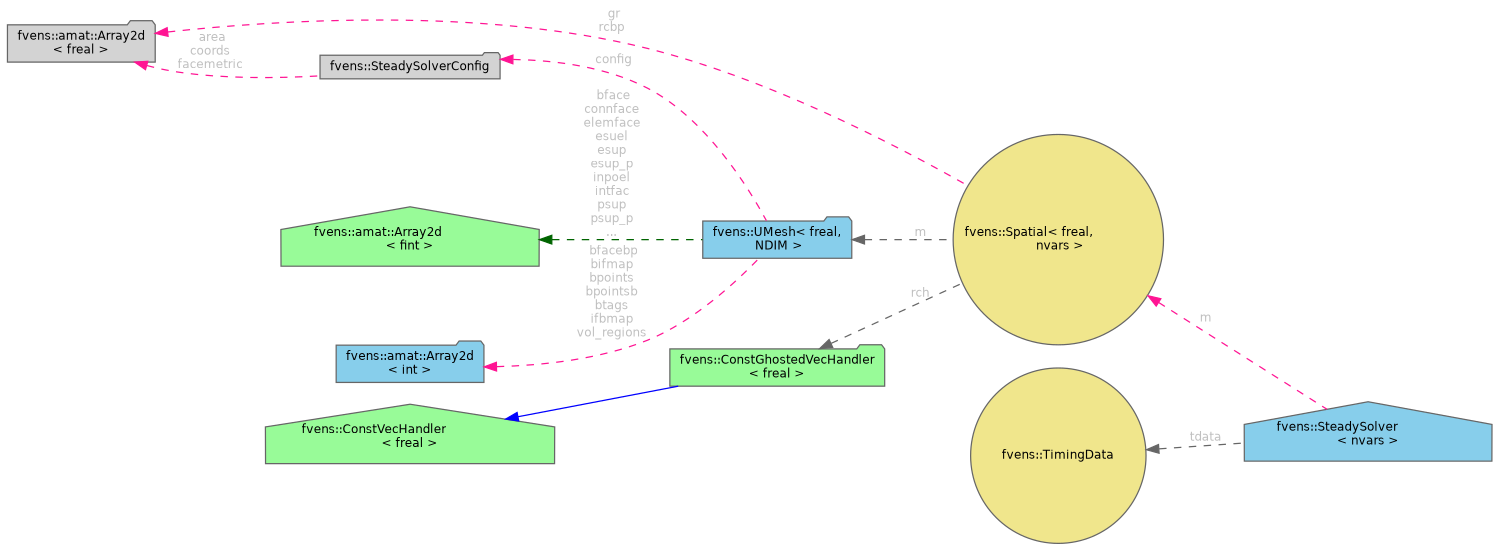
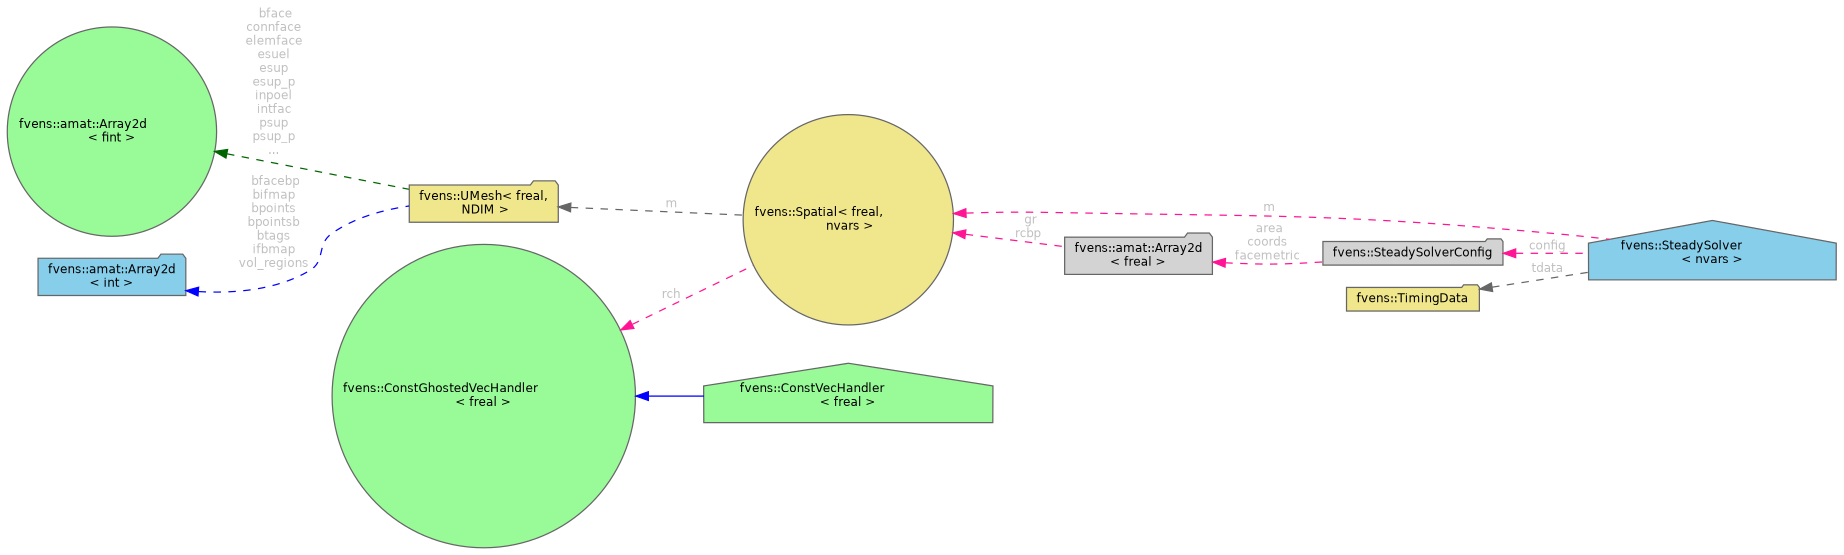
(582, 35) -> (1015, 240)
(665, 99) -> (1552, 253)
(410, 240) -> (112, 132)
(777, 240) -> (484, 204)
(897, 313) -> (693, 295)
(641, 343) -> (315, 267)
(777, 368) -> (484, 396)
(598, 401) -> (676, 396)
(1058, 456) -> (1413, 299)
